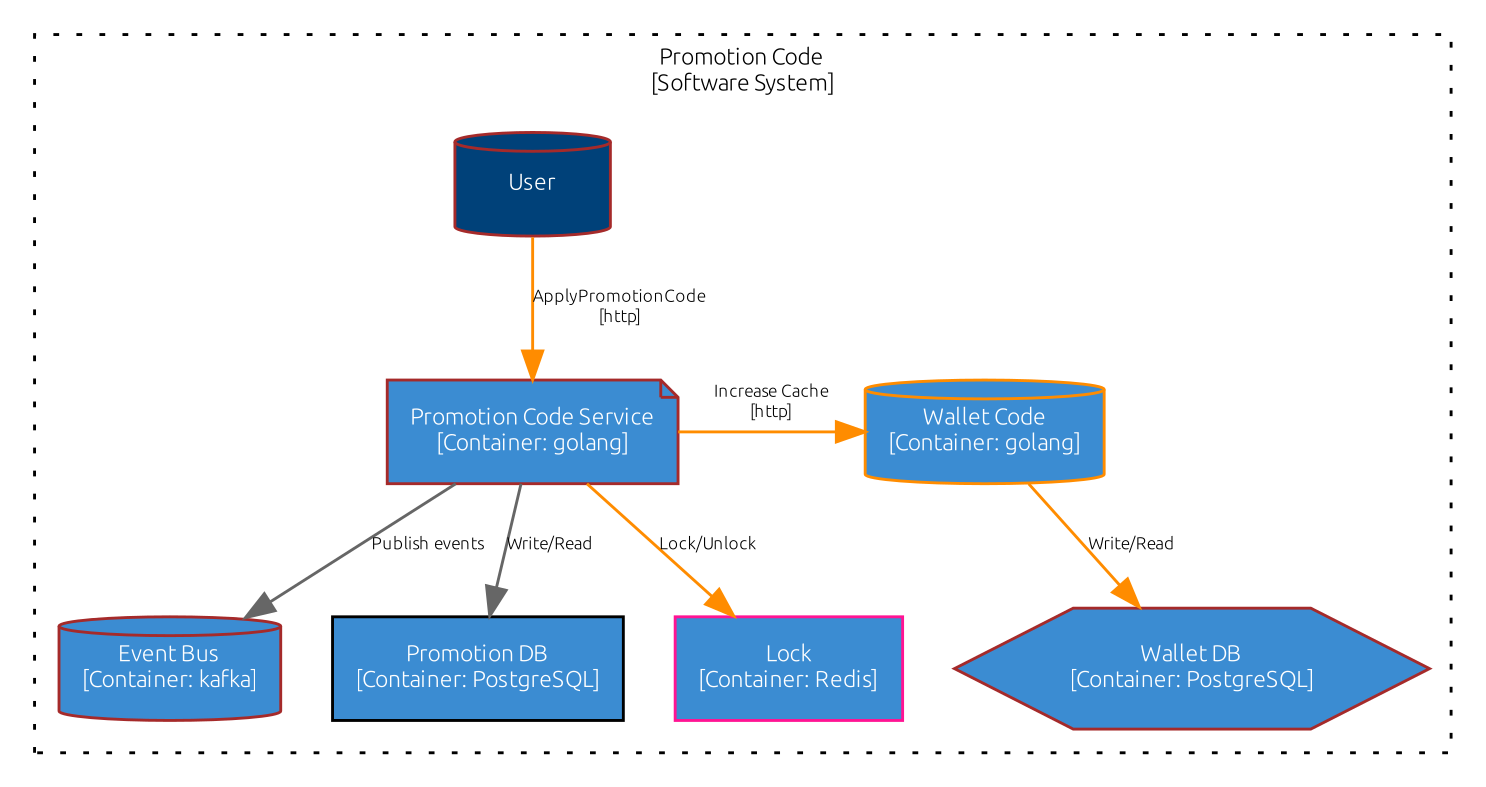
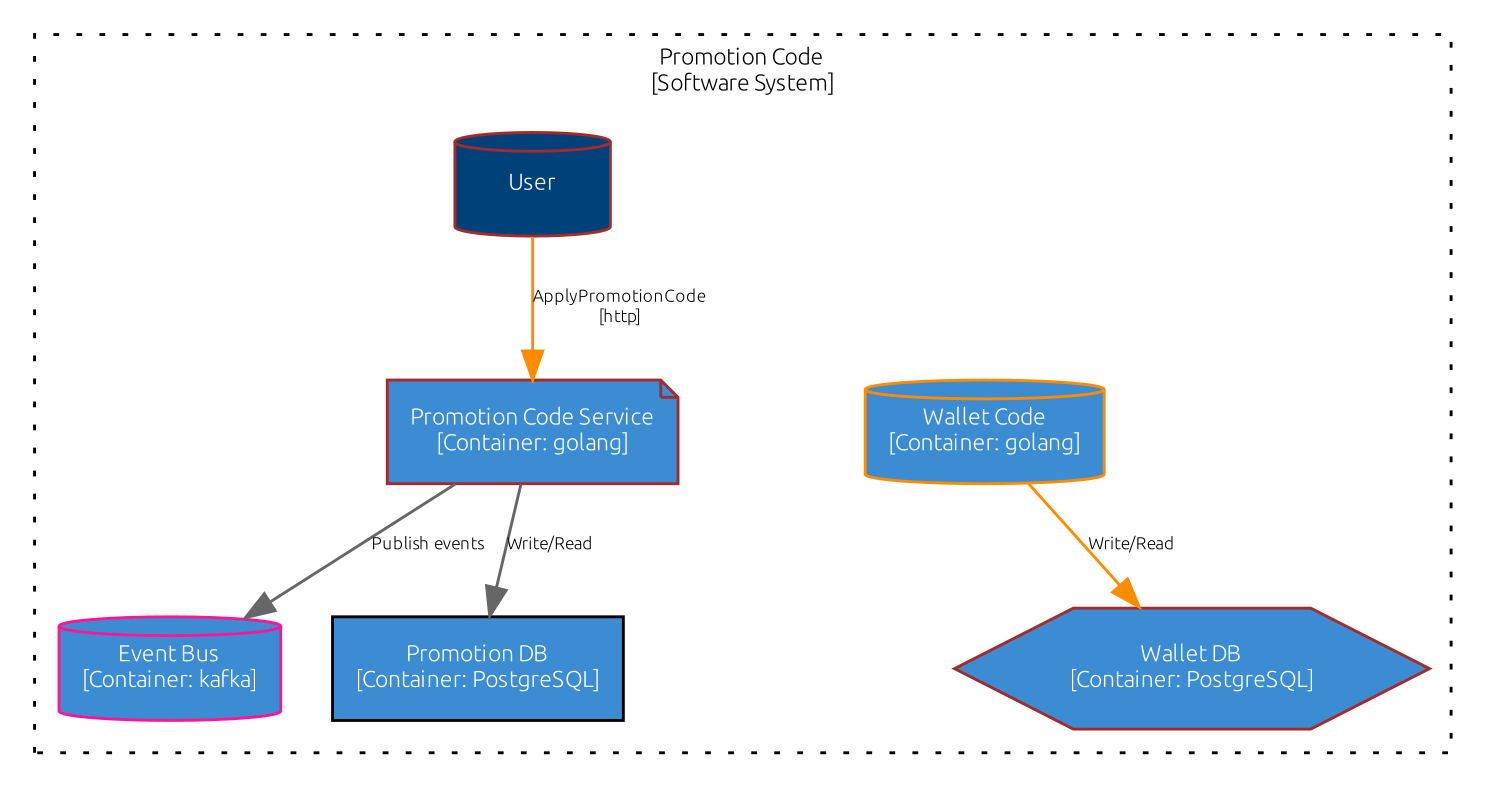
(757, 432) -> none
(170, 669) -> (170, 669)
(789, 669) -> none
